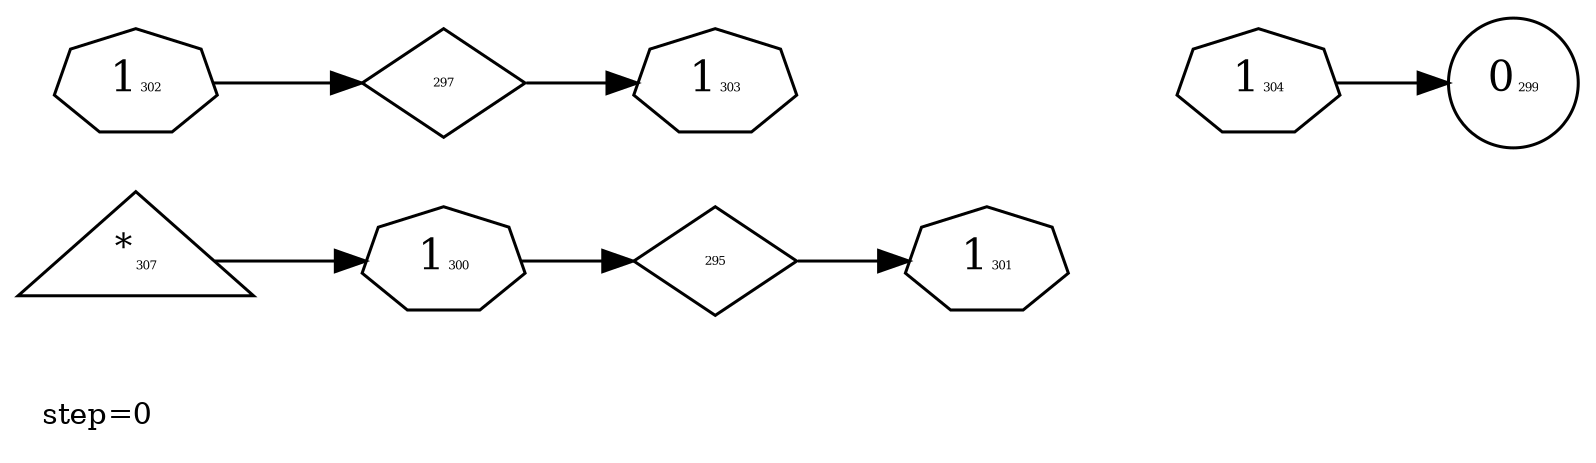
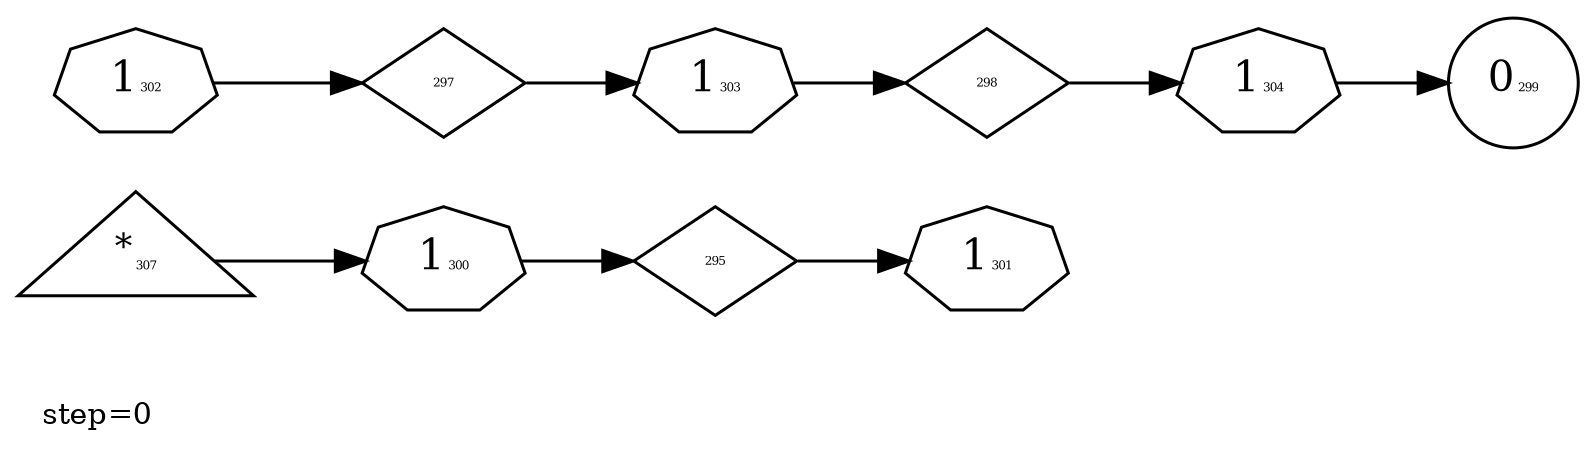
none -> (987, 83)
